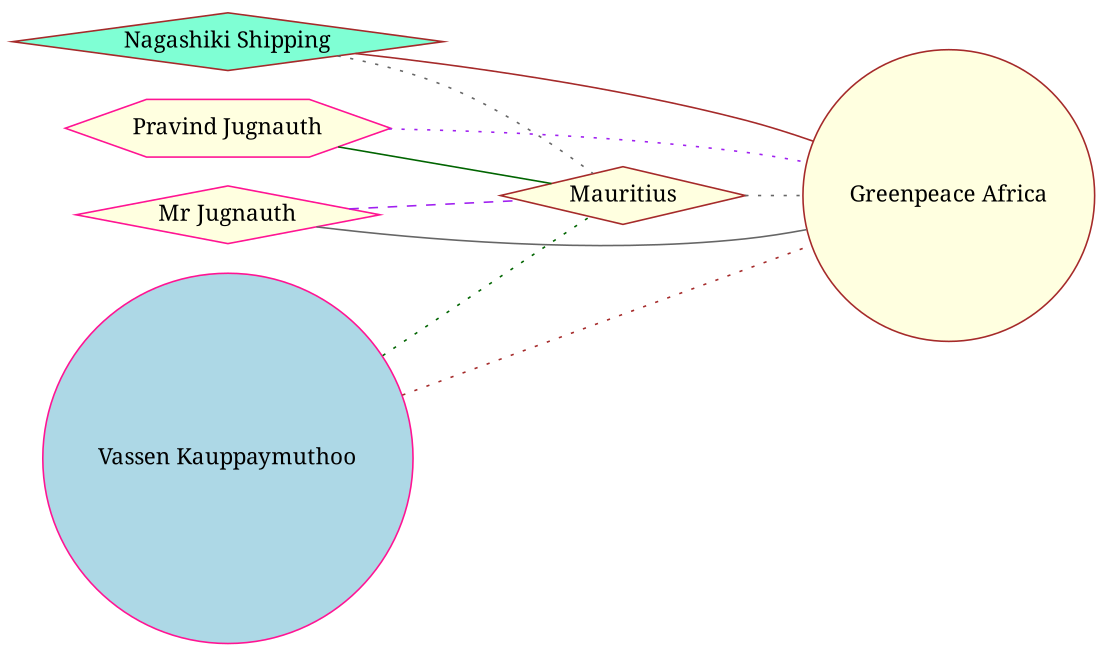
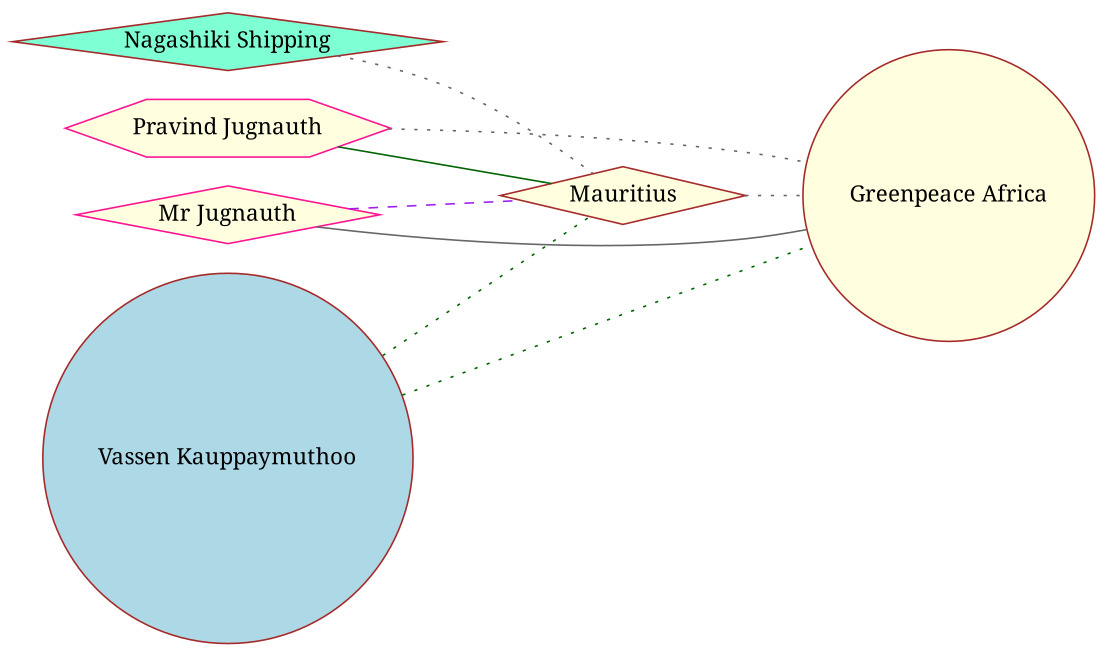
(587, 86) -> none
(598, 138) -> (598, 138)
(607, 320) -> (607, 320)
(228, 458) -> (228, 458)
